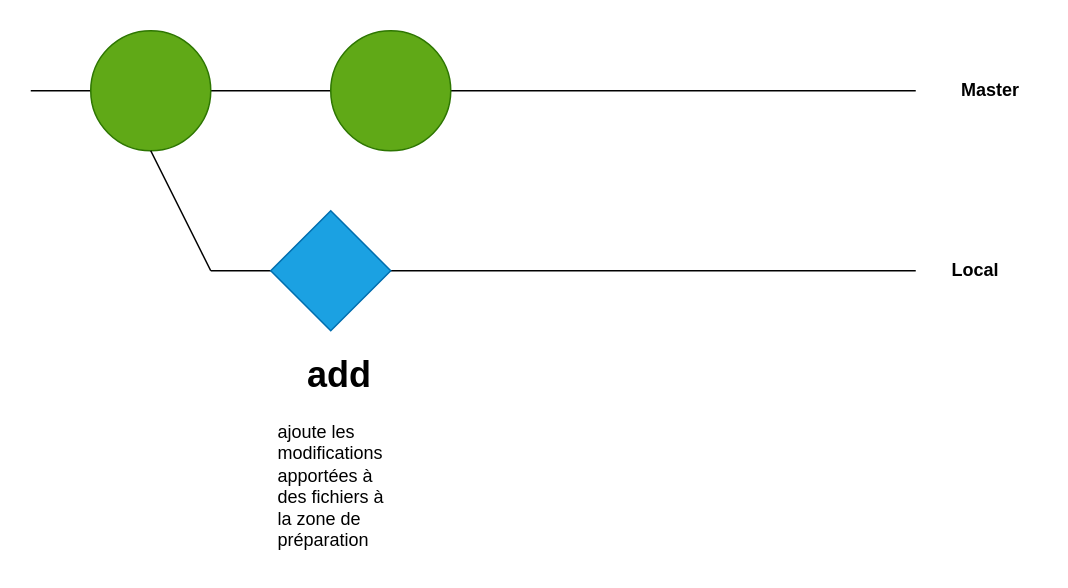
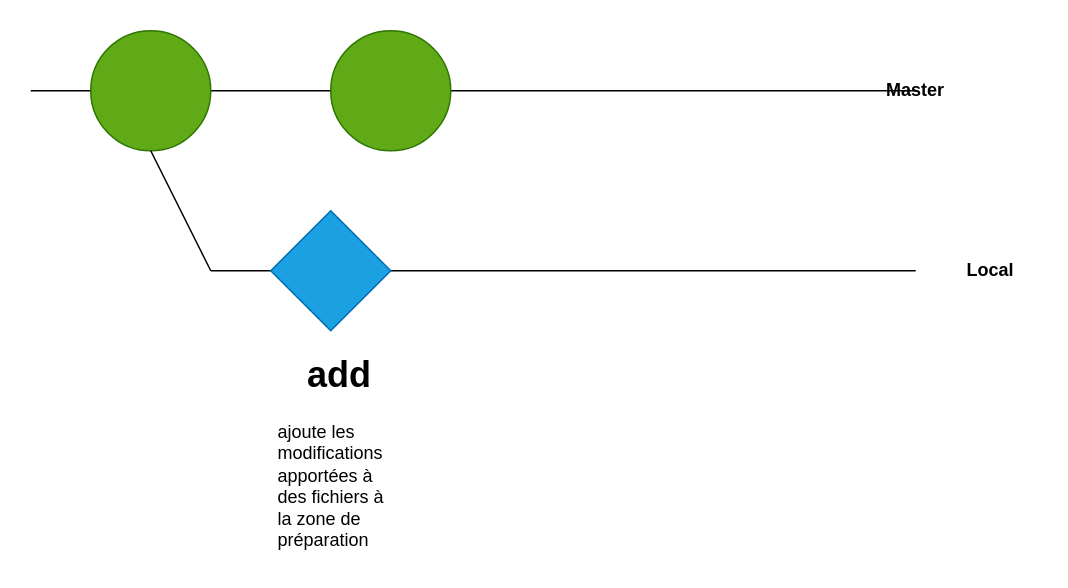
(991, 91) -> (916, 91)
(976, 271) -> (991, 271)
